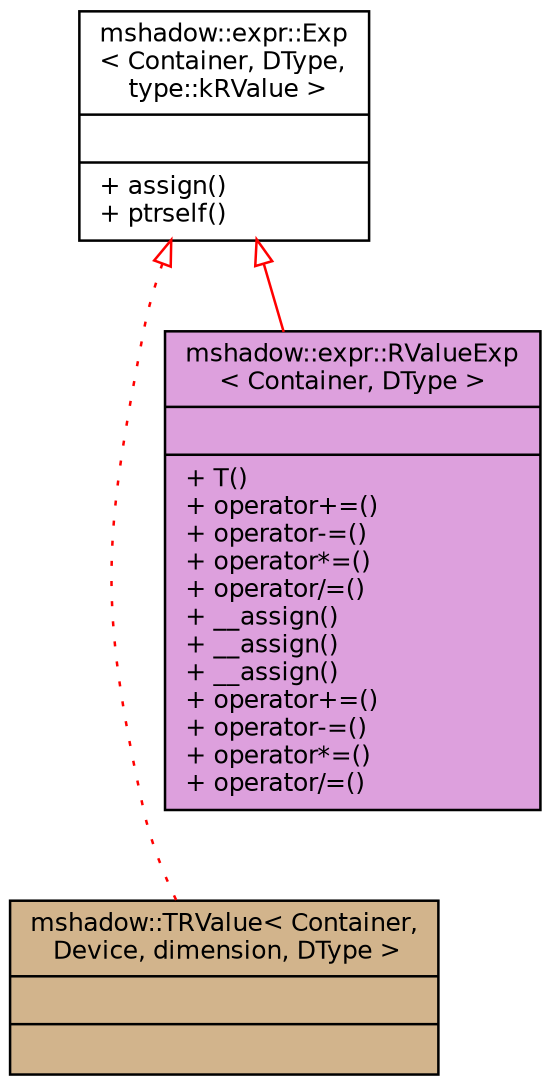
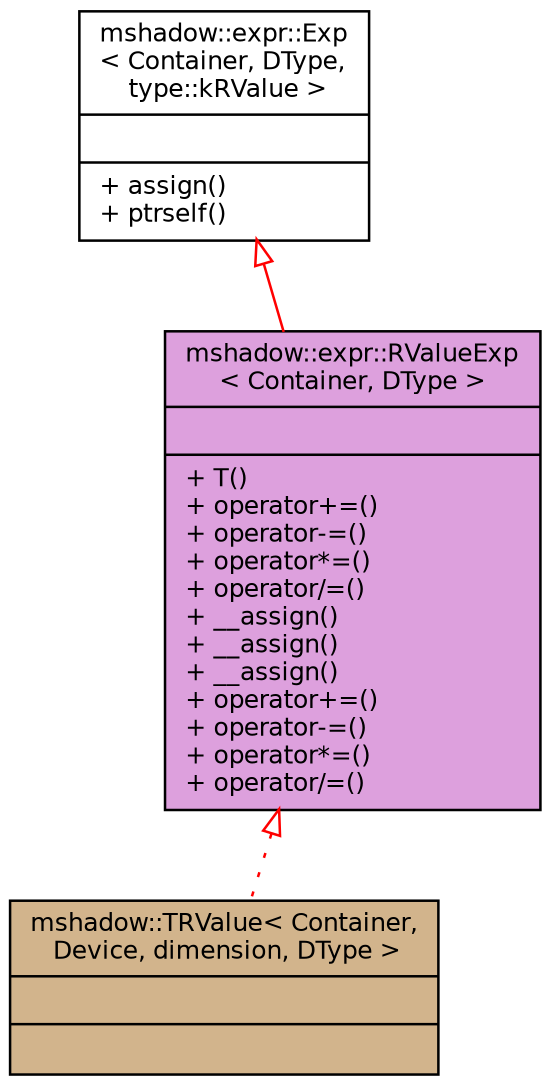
(112, 584) -> (261, 868)
